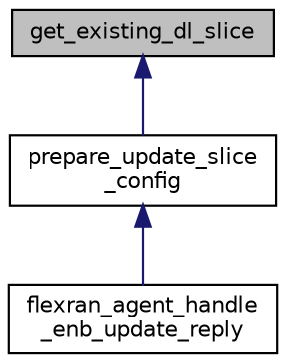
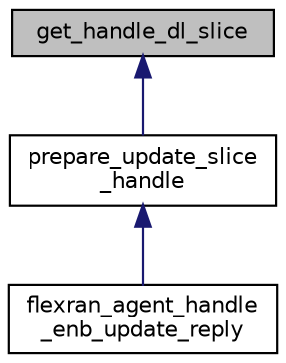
(143, 33) -> (143, 33)
(143, 170) -> (143, 170)
